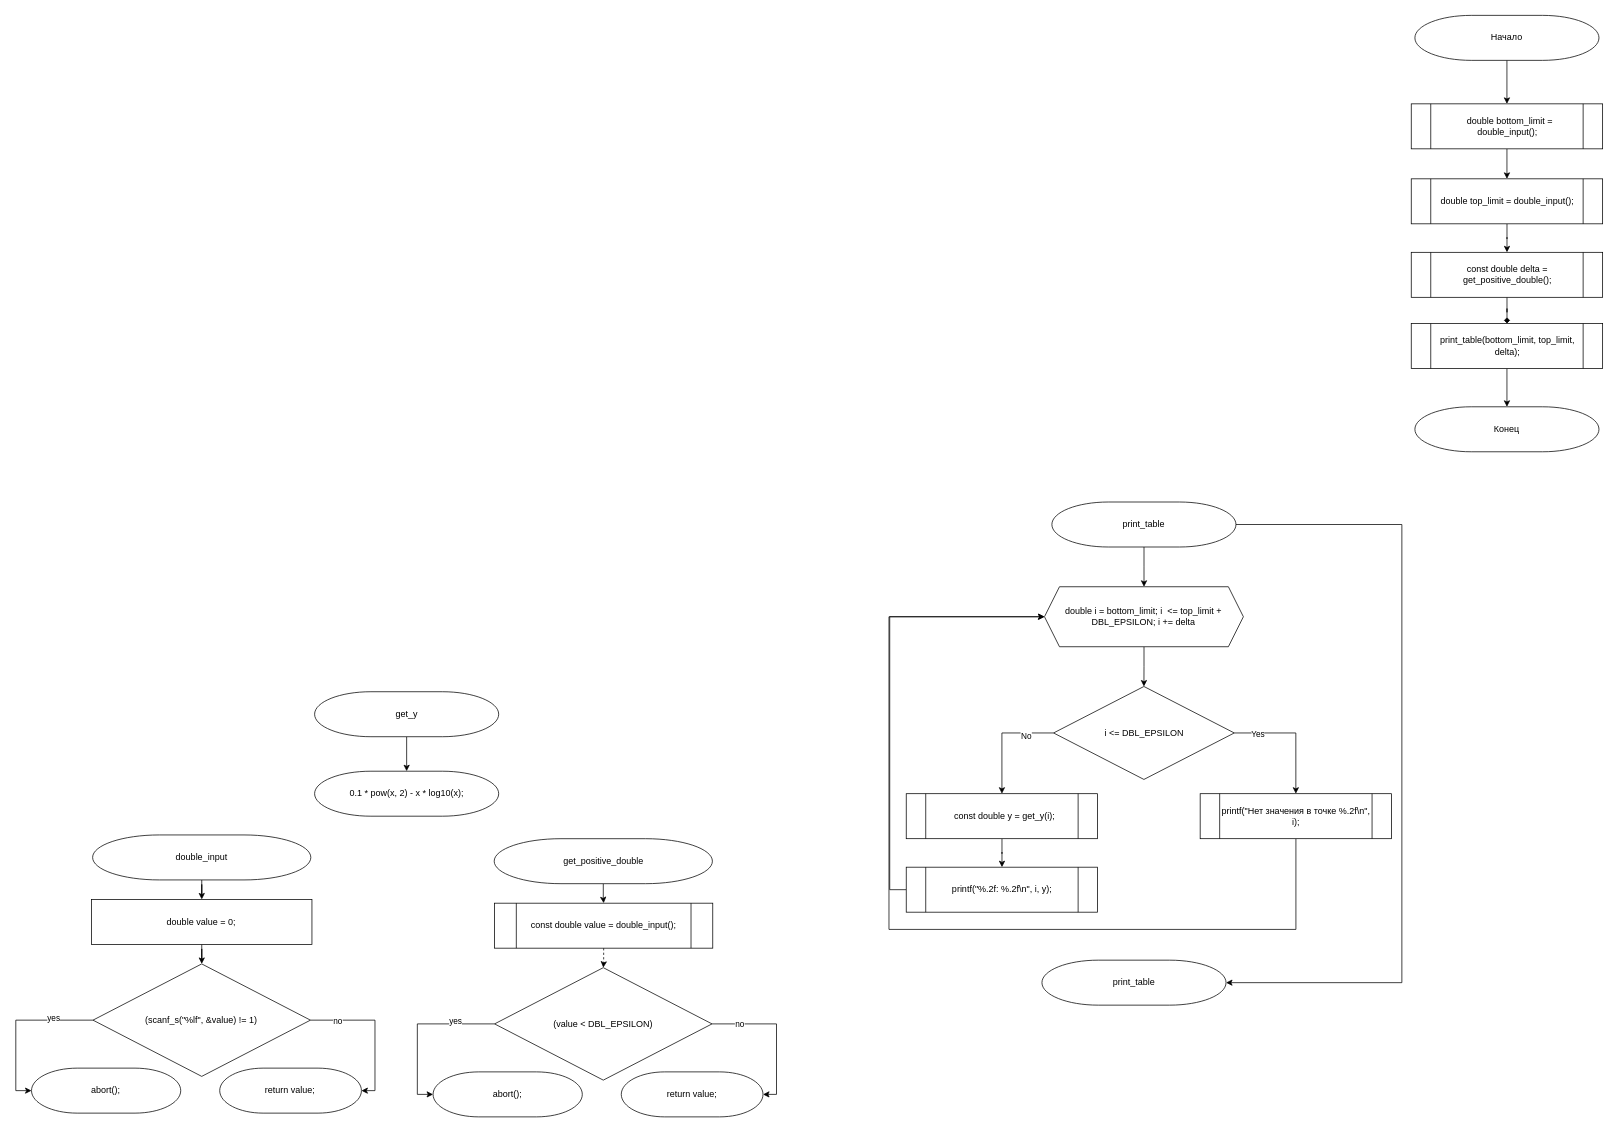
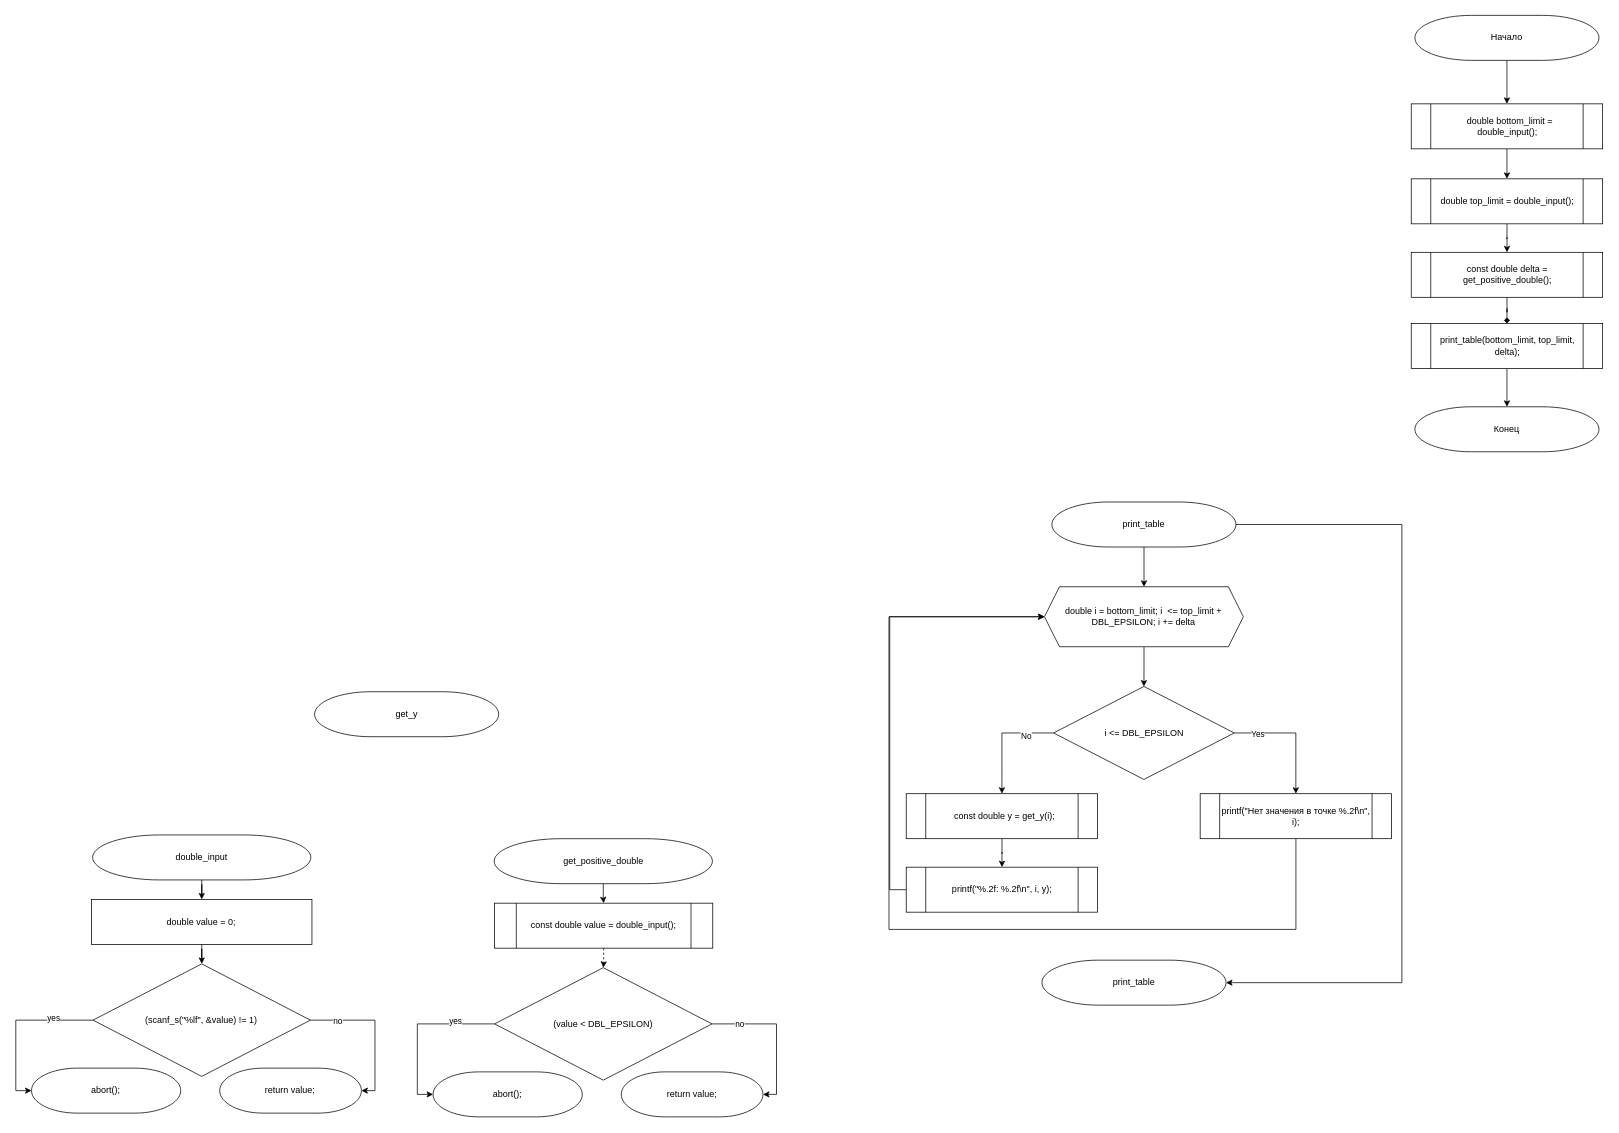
(407, 751) -> none
(407, 794) -> none
